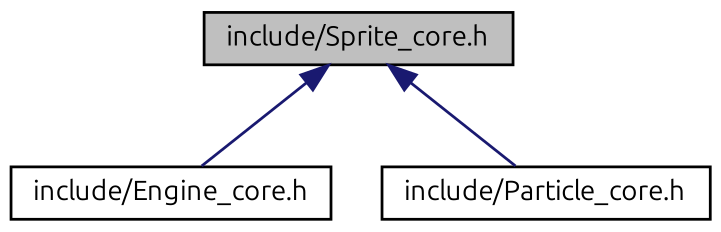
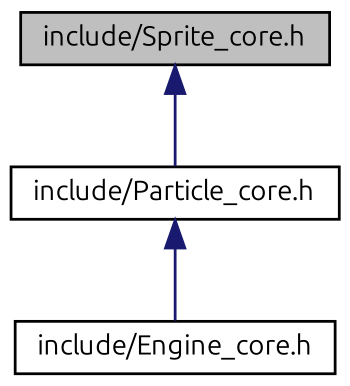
(254, 124) -> (175, 285)
